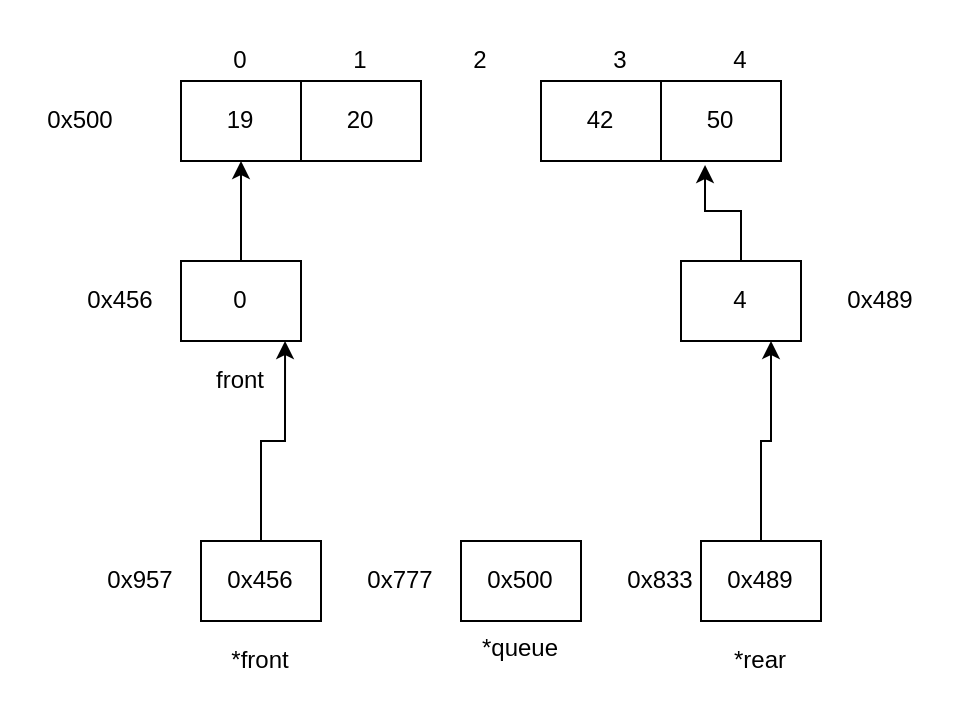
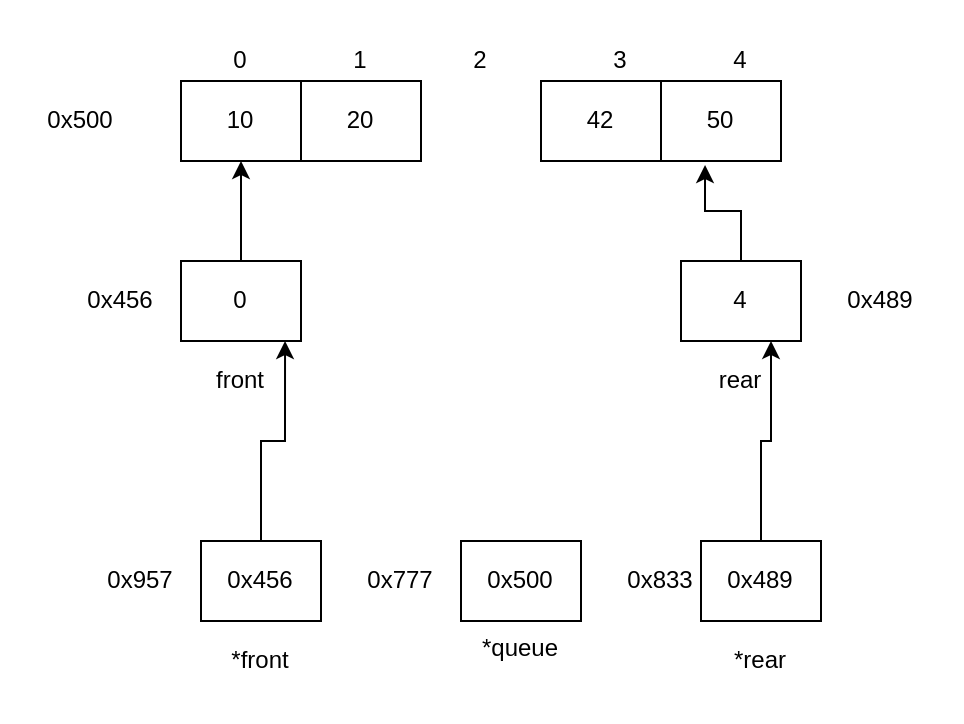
(241, 121) -> (241, 121)
none -> (741, 381)
